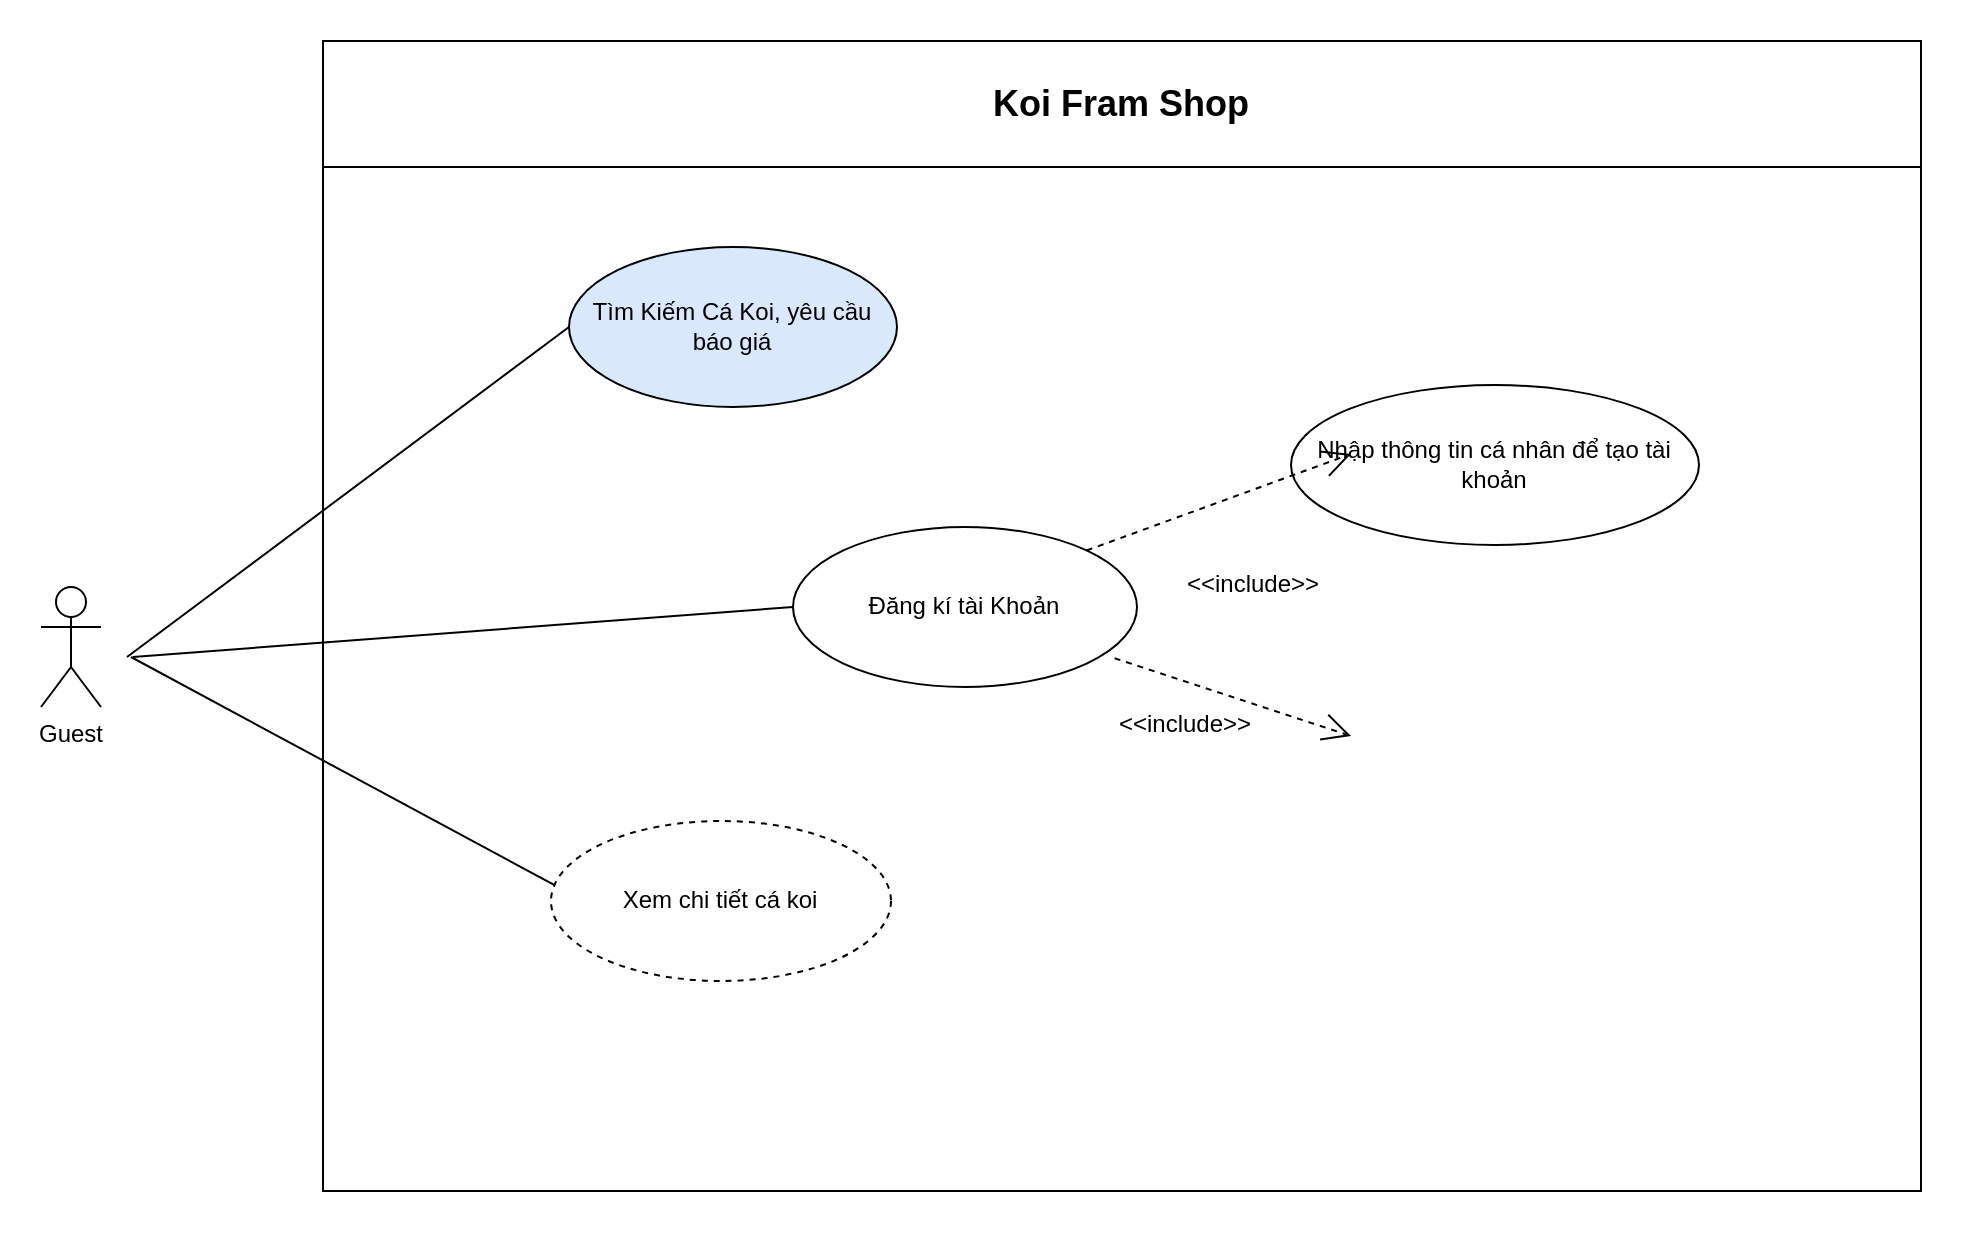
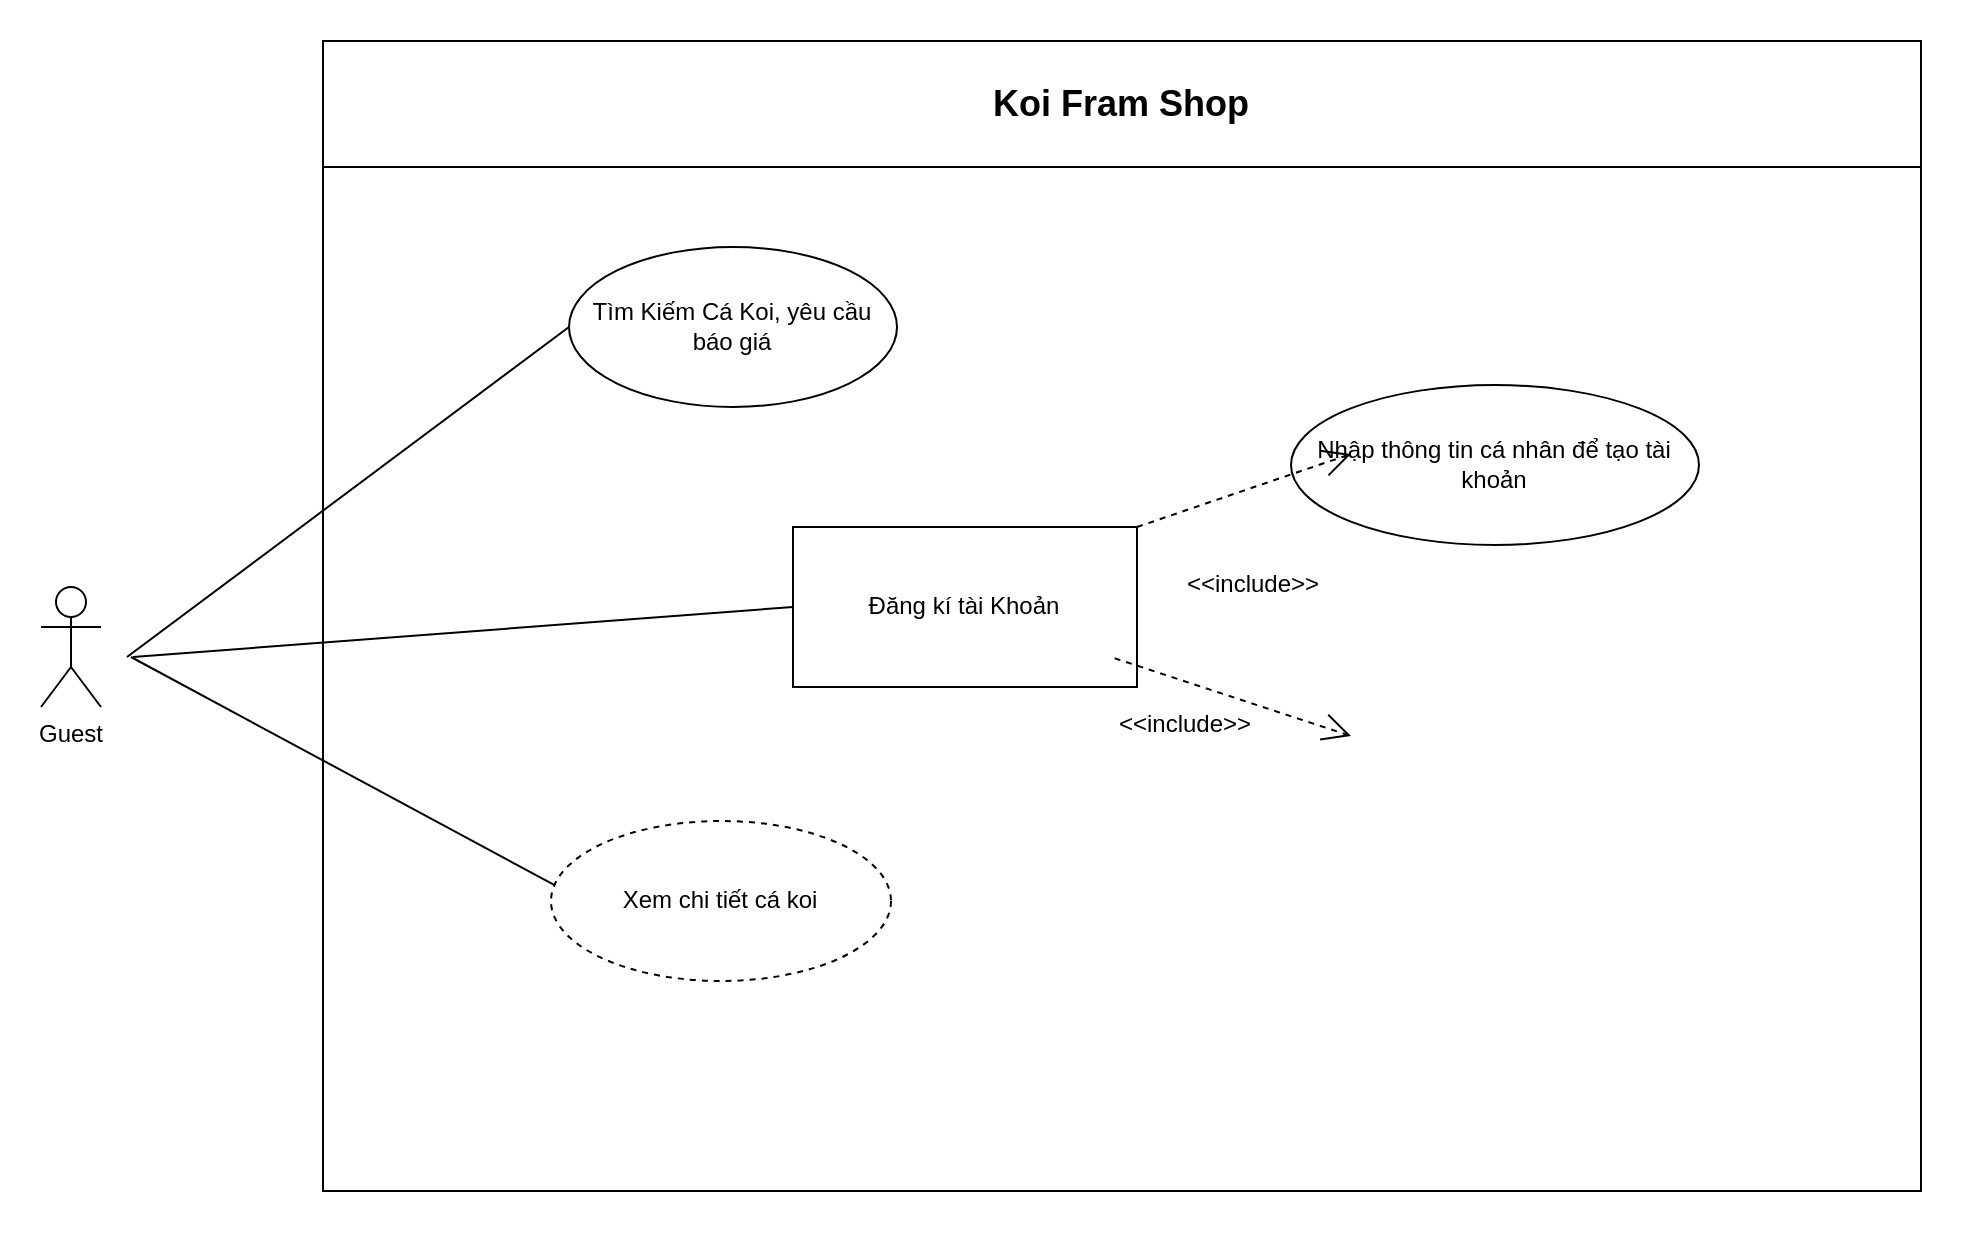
(733, 327) -> (733, 327)
(965, 607) -> (965, 607)
